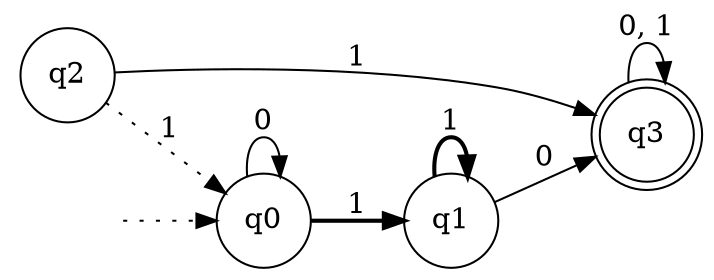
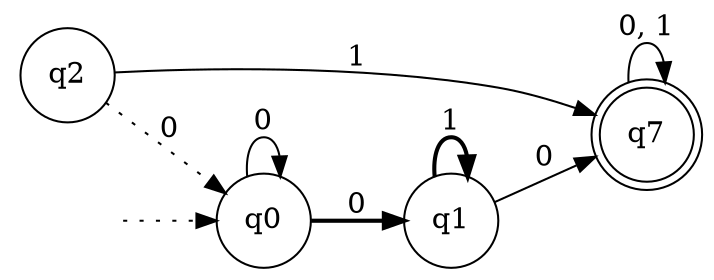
(170, 130) -> (170, 130)
(647, 135) -> (647, 135)
(357, 205) -> (357, 205)
